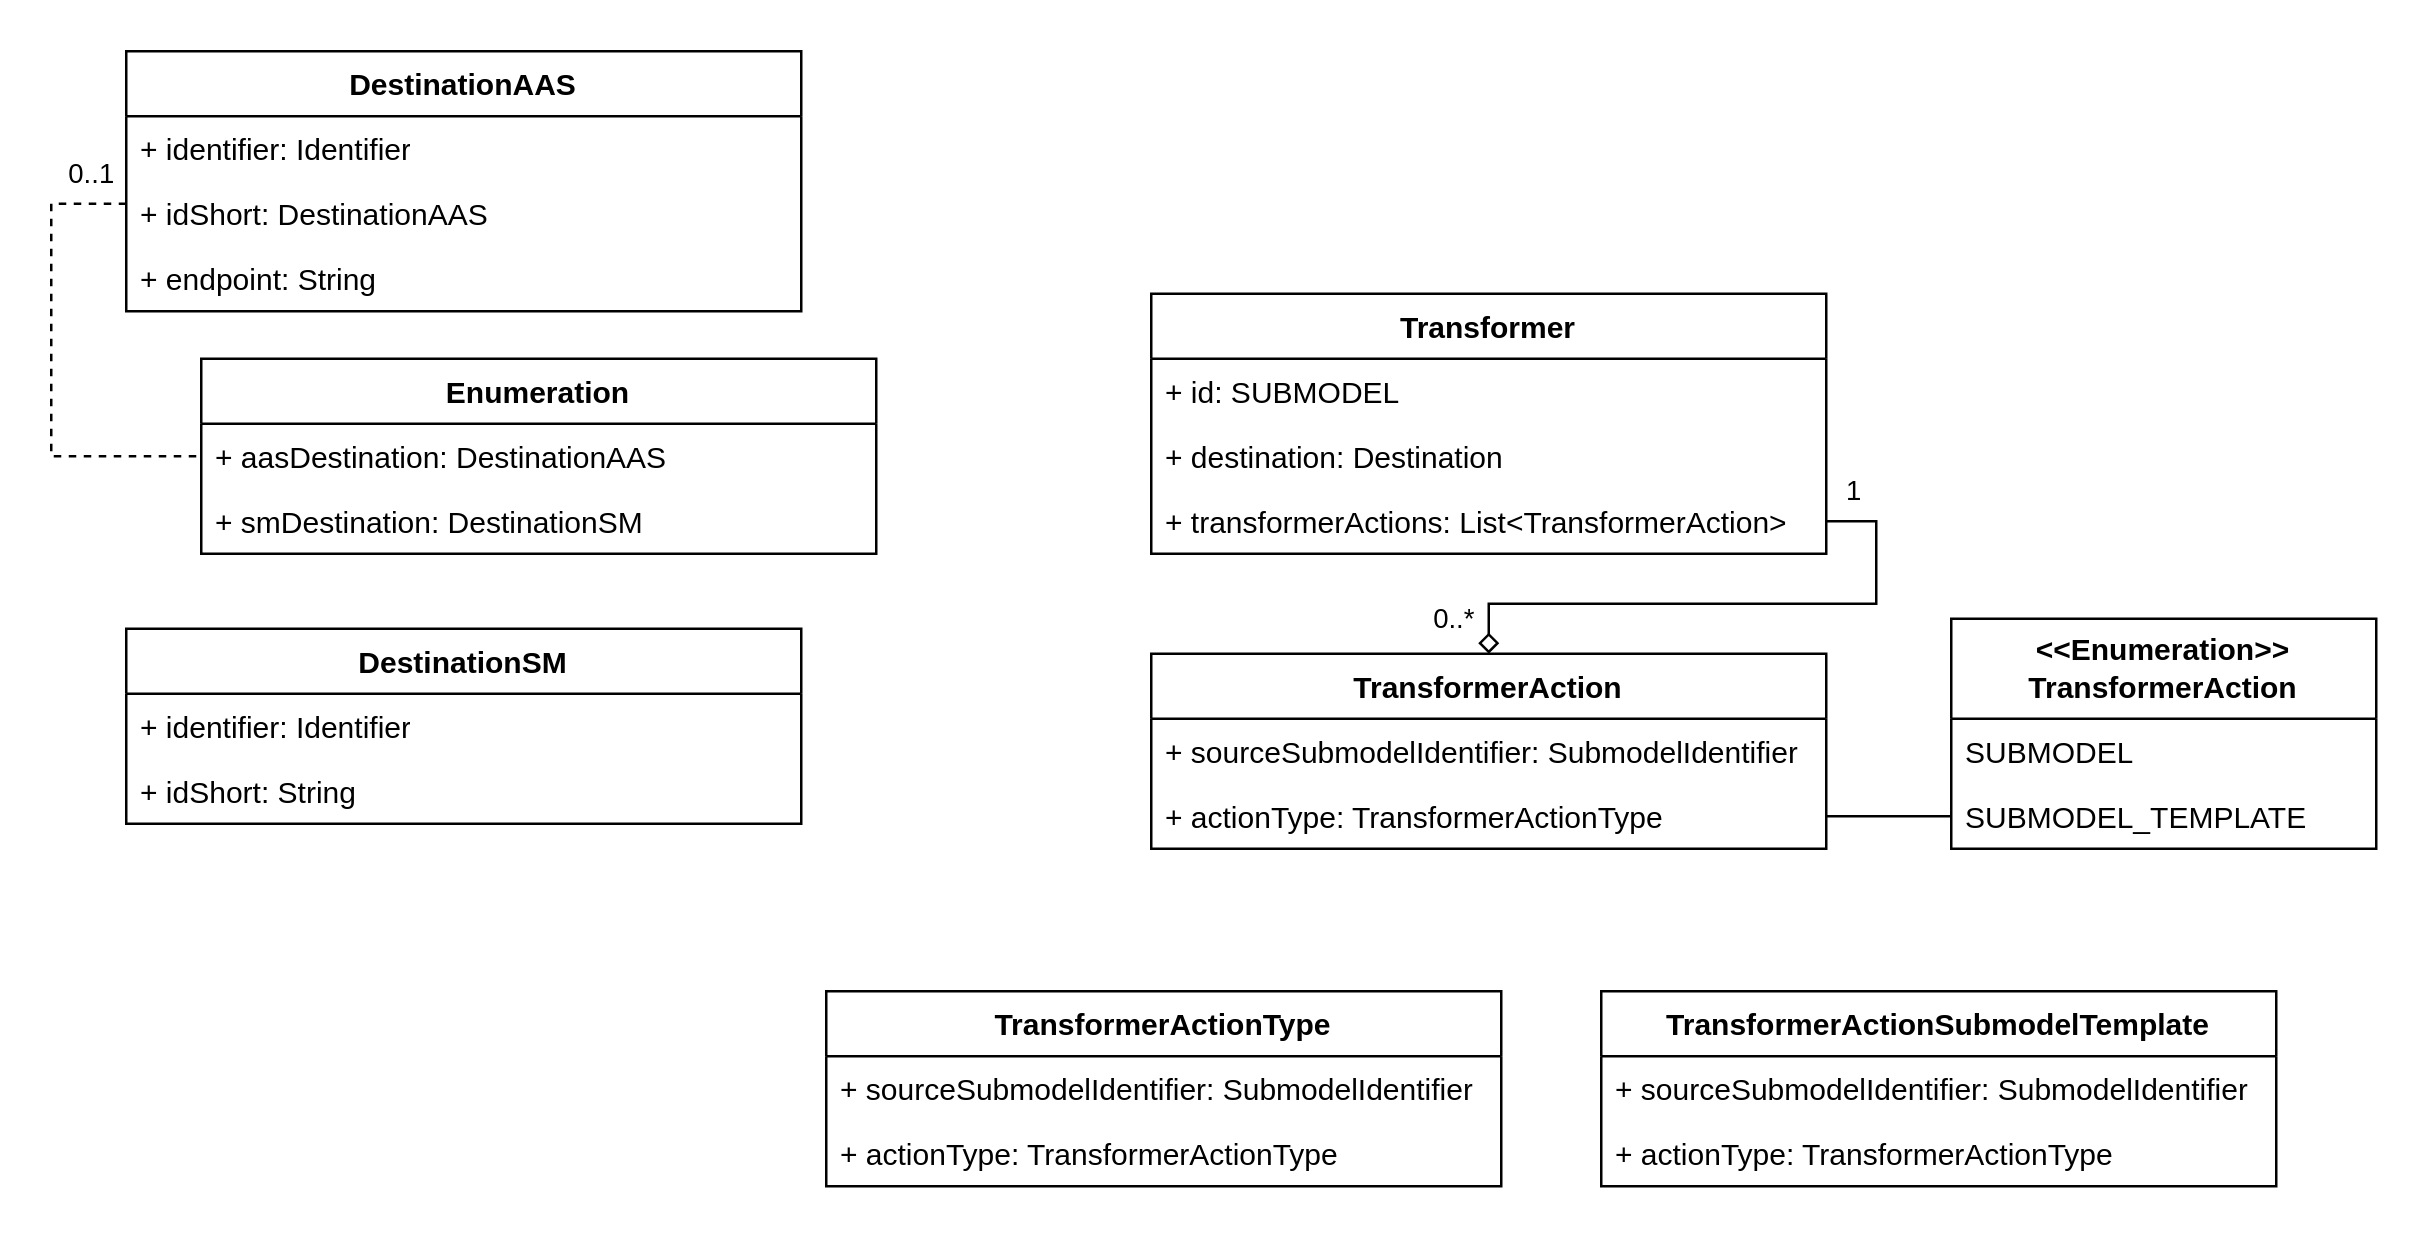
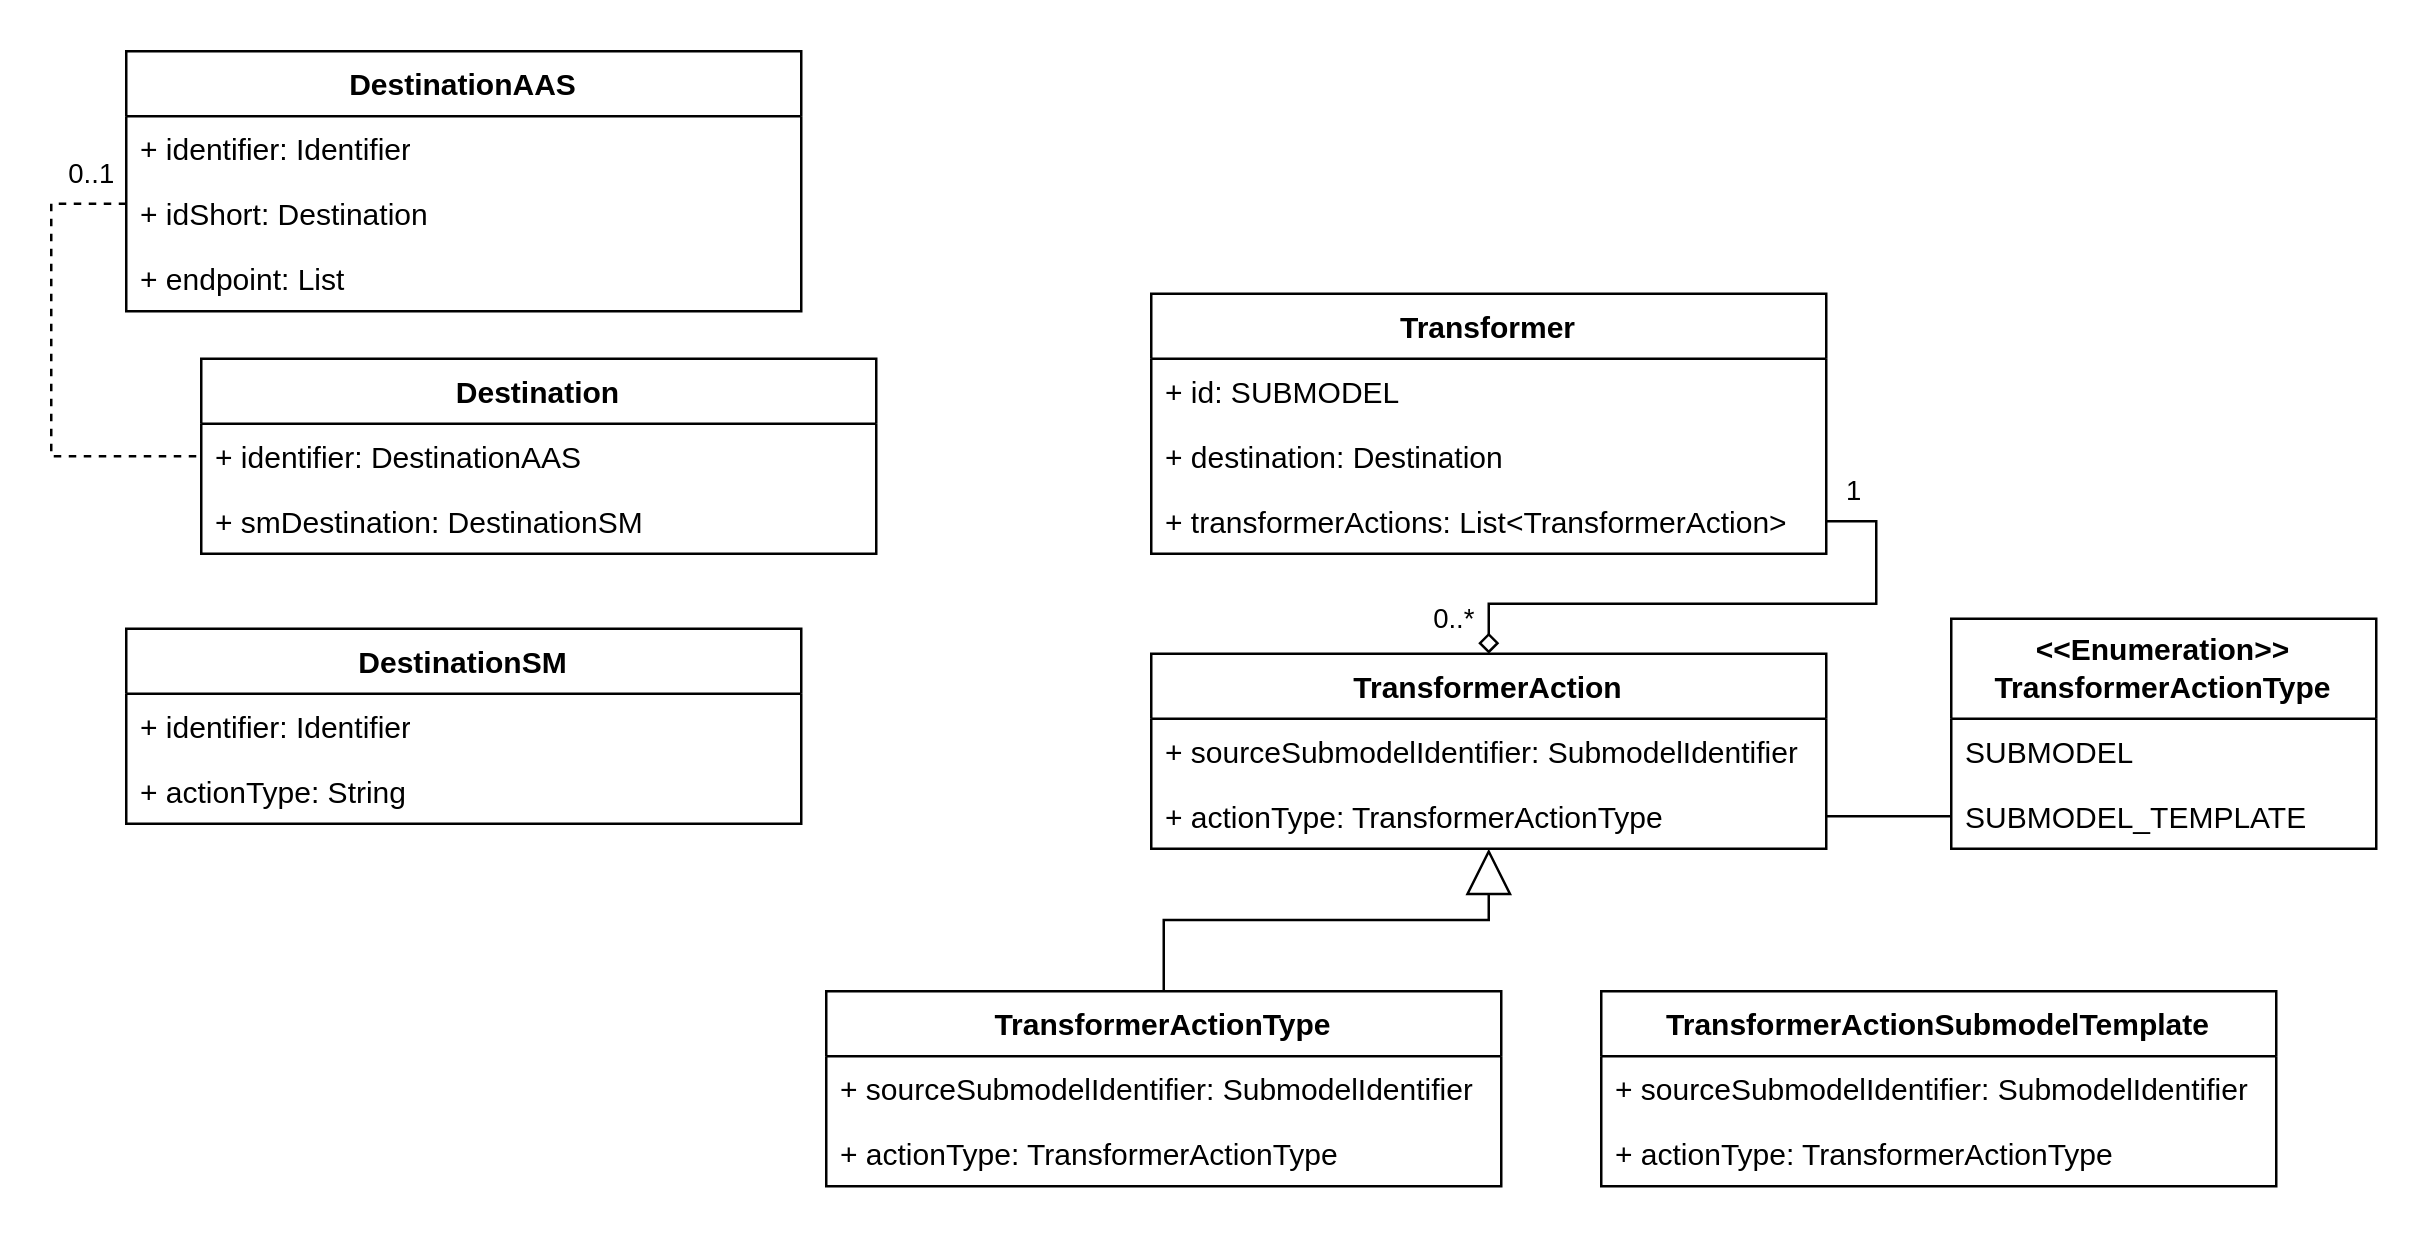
(328, 217) -> (303, 217)
(273, 282) -> (256, 282)
(539, 394) -> (539, 394)
(458, 459) -> (420, 459)
(2164, 669) -> (2164, 669)
(265, 794) -> (290, 794)
none -> (1303, 920)
